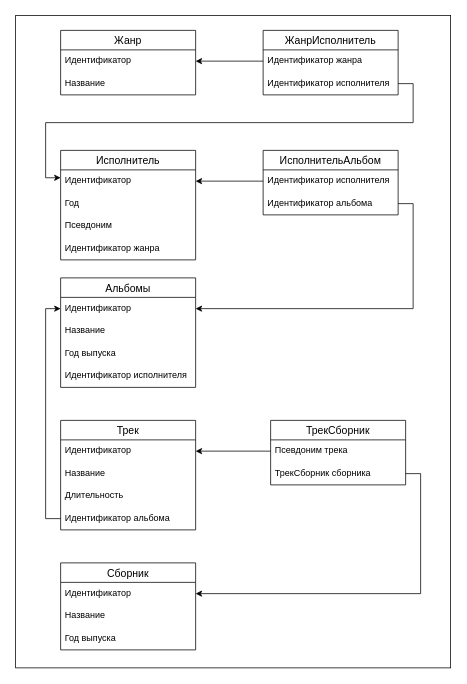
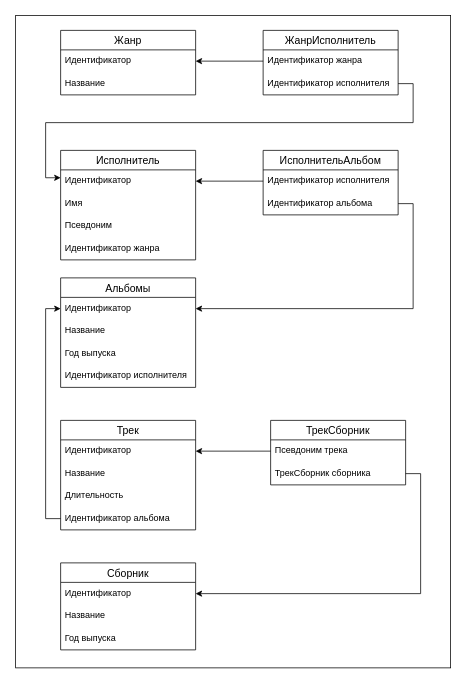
(72, 203) -> (72, 203)
